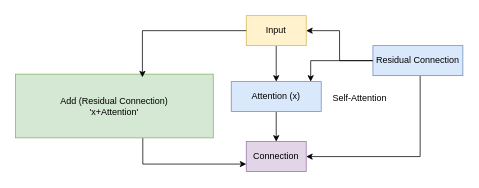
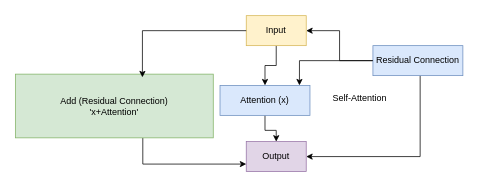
(276, 96) -> (265, 100)
(276, 156) -> (276, 156)
